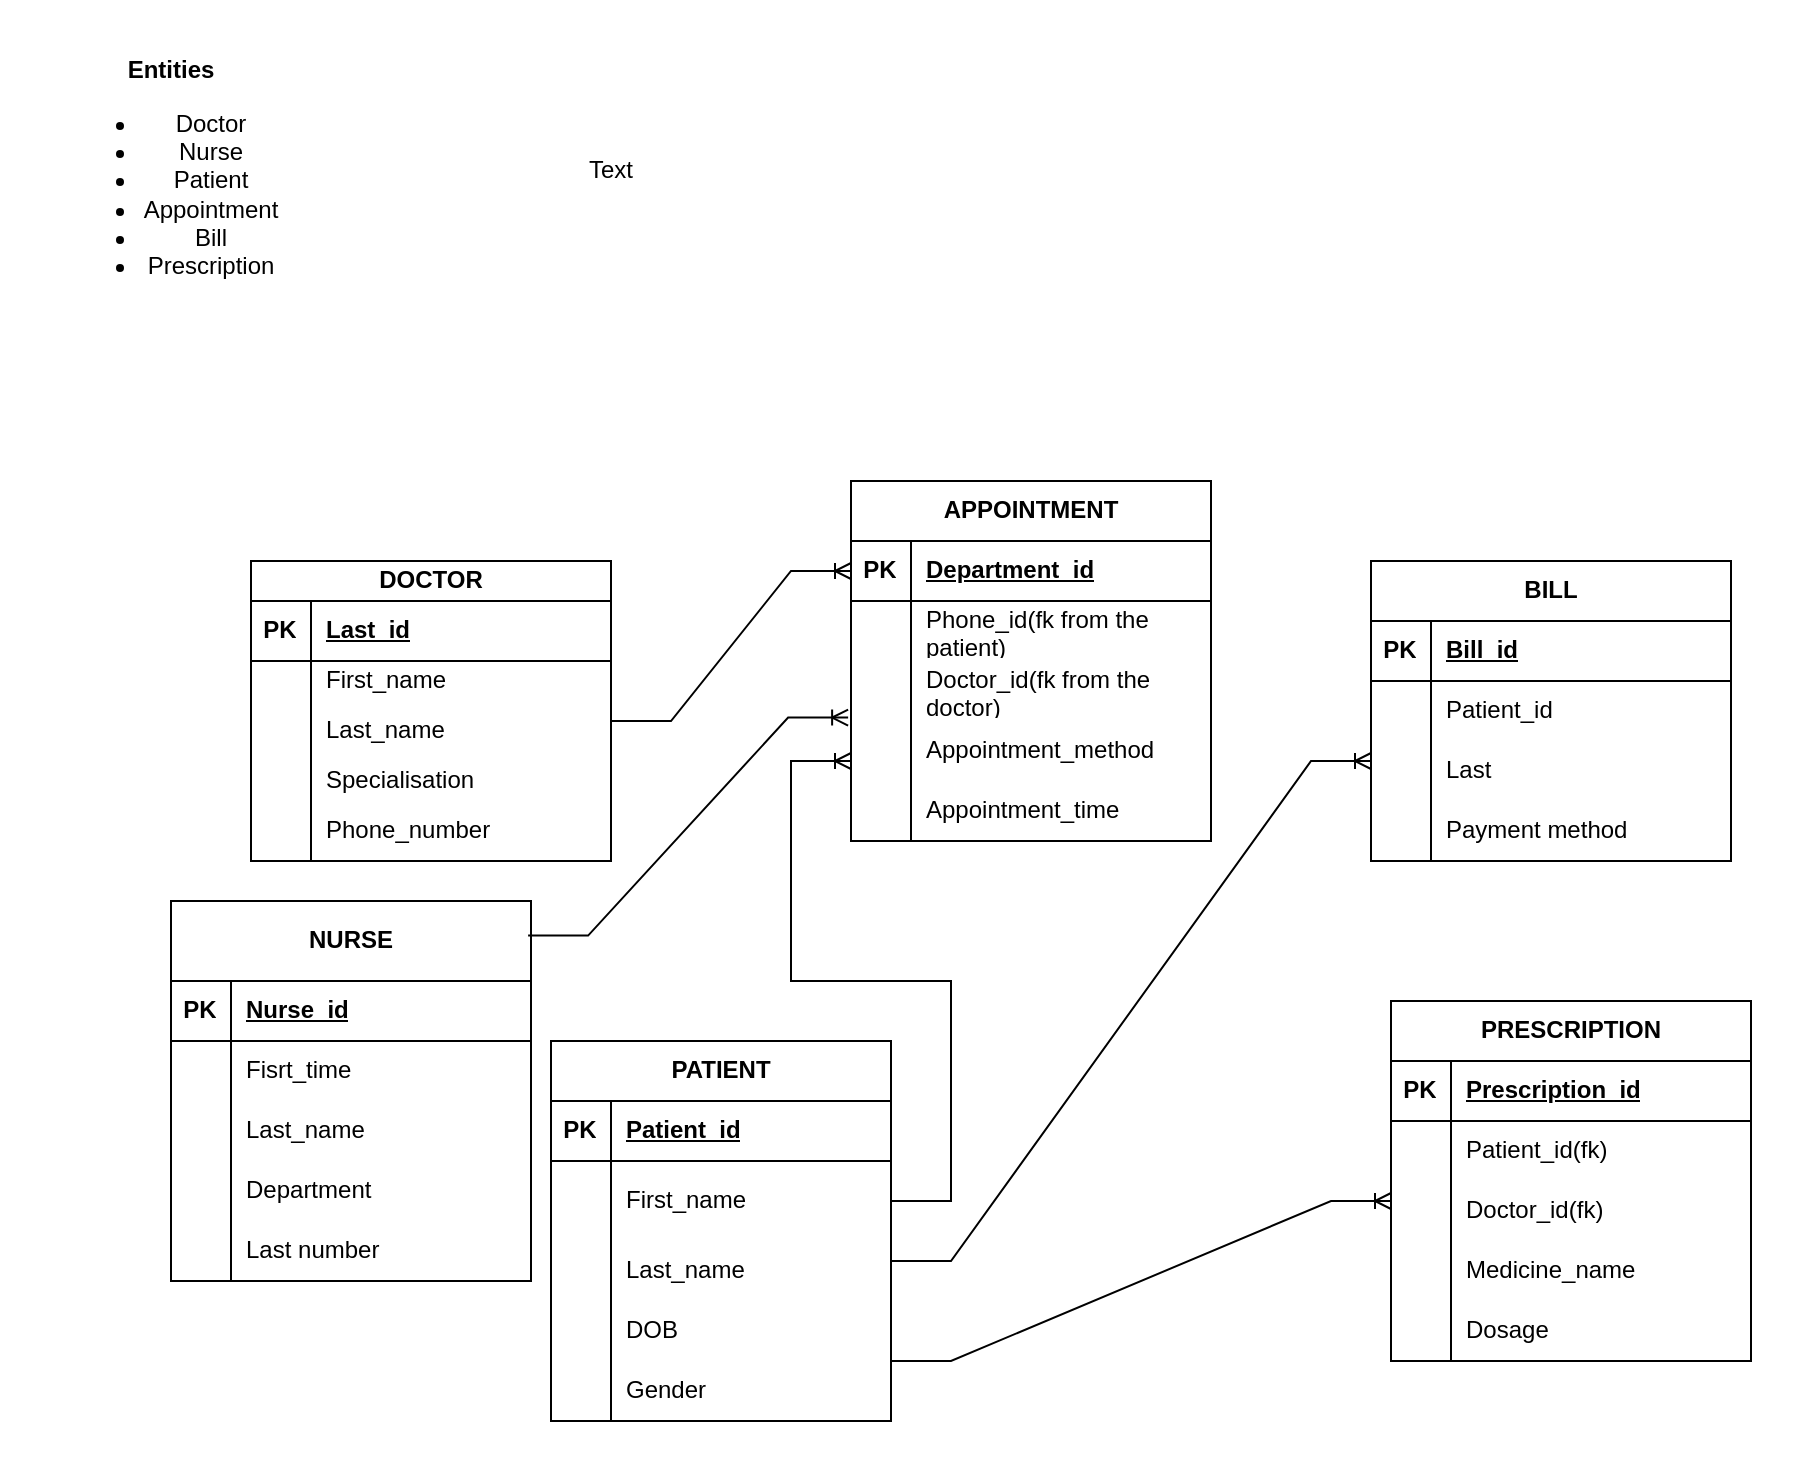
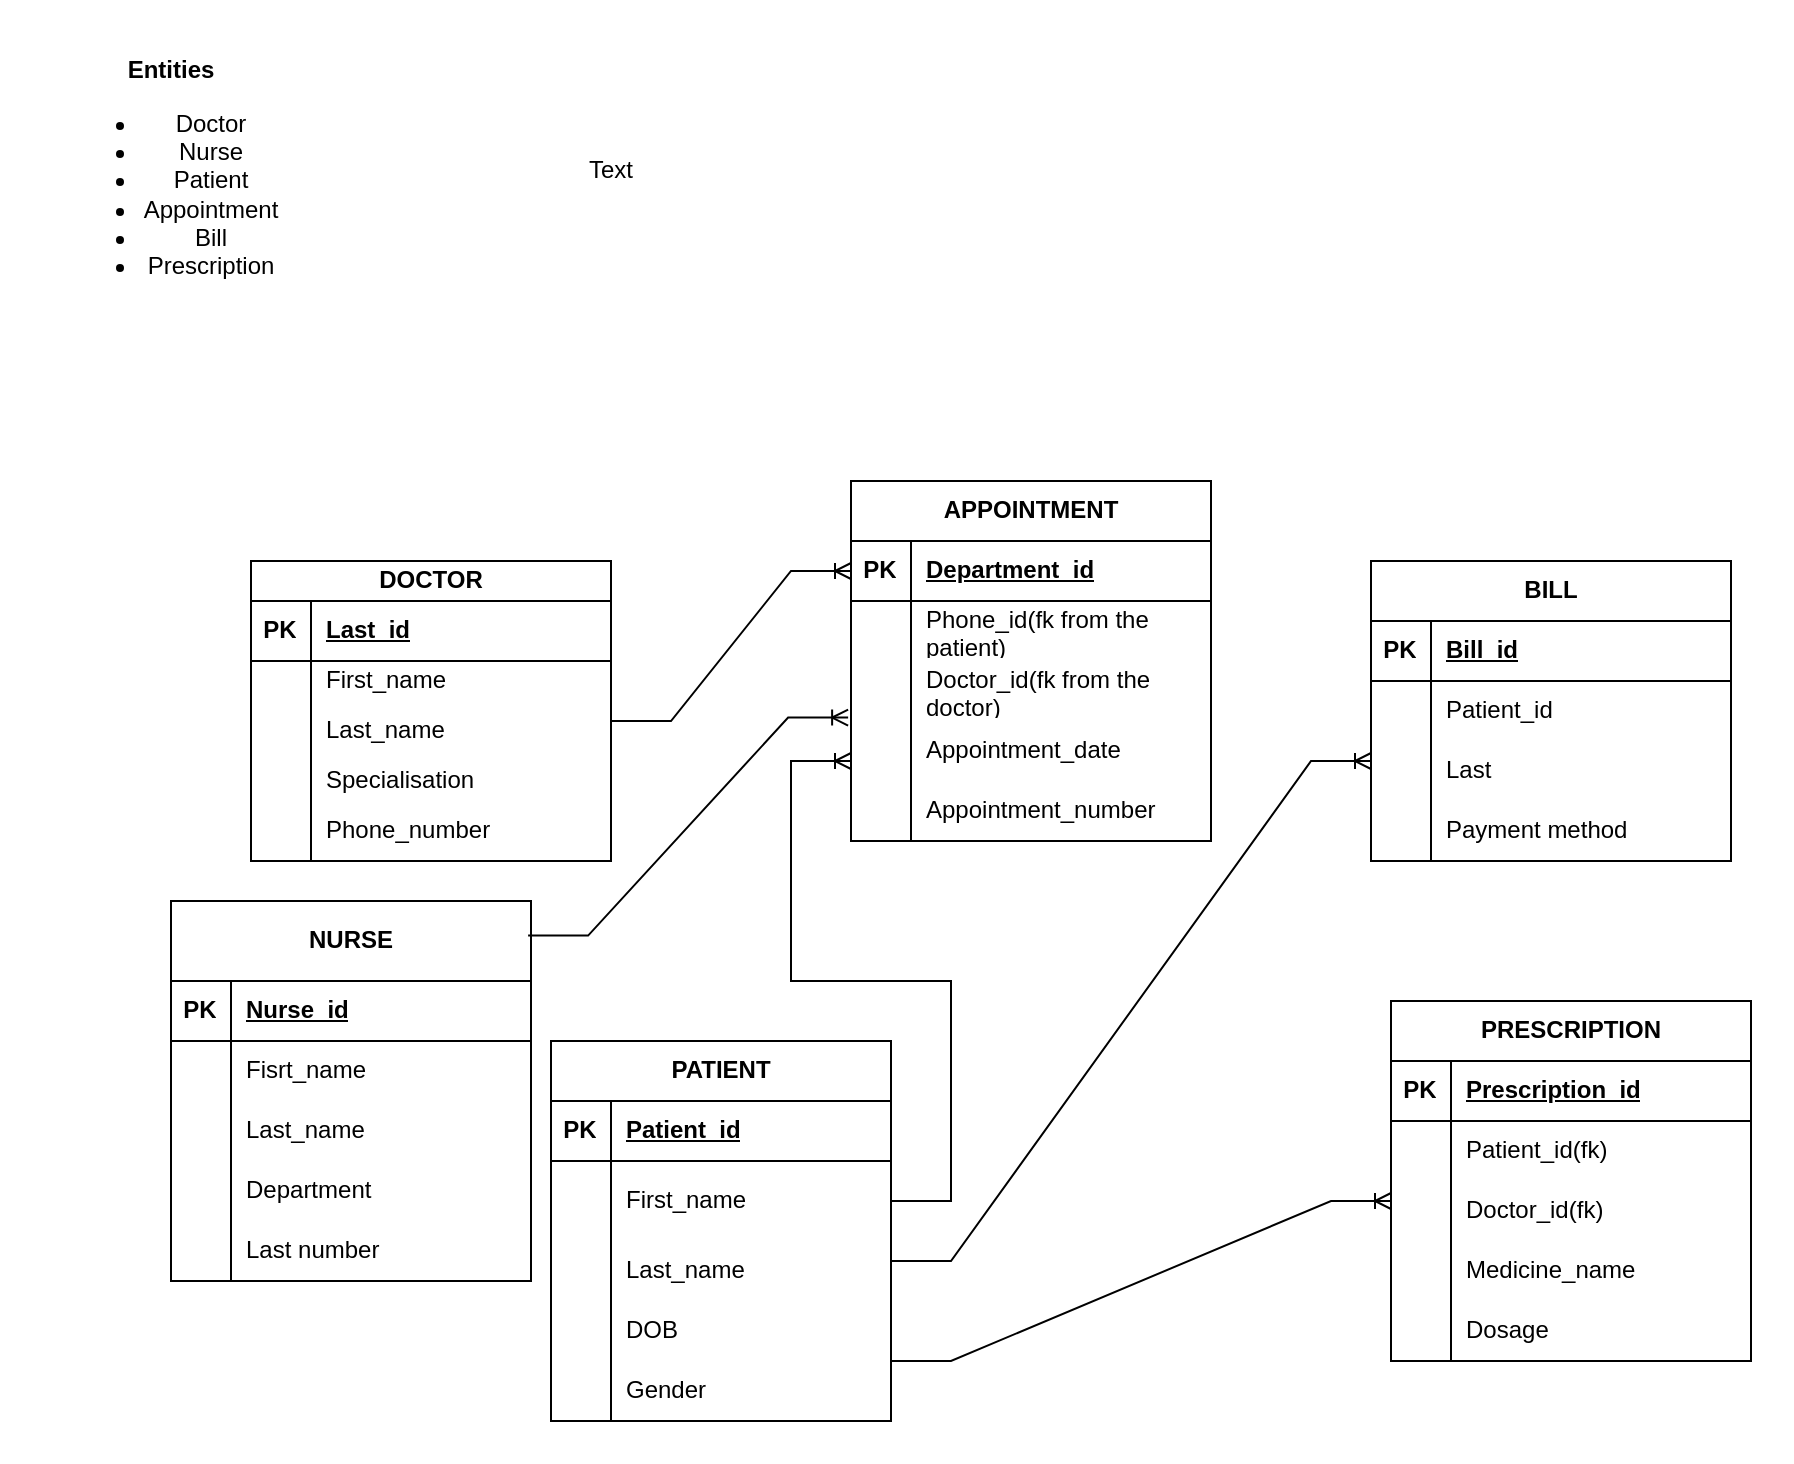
(1045, 751) -> (1031, 751)
(1028, 811) -> (1045, 811)
(308, 1071) -> (311, 1071)
